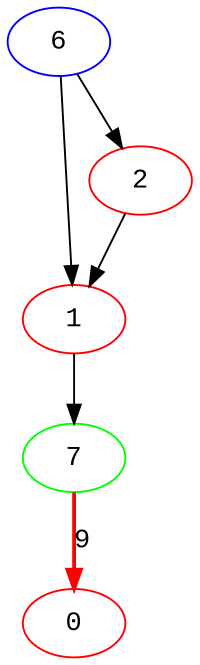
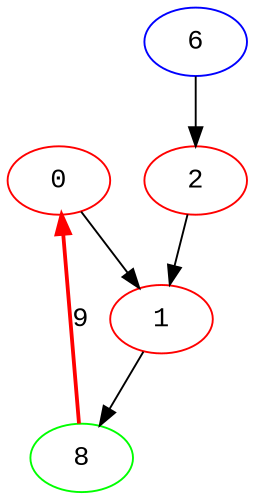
(66, 171) -> (104, 242)
(74, 458) -> (82, 458)
